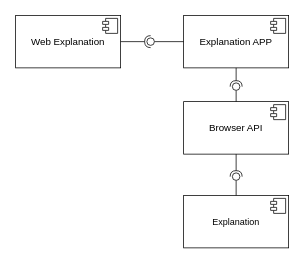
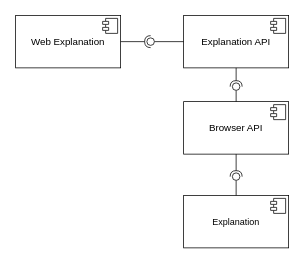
(218, 15) -> (218, 15)
